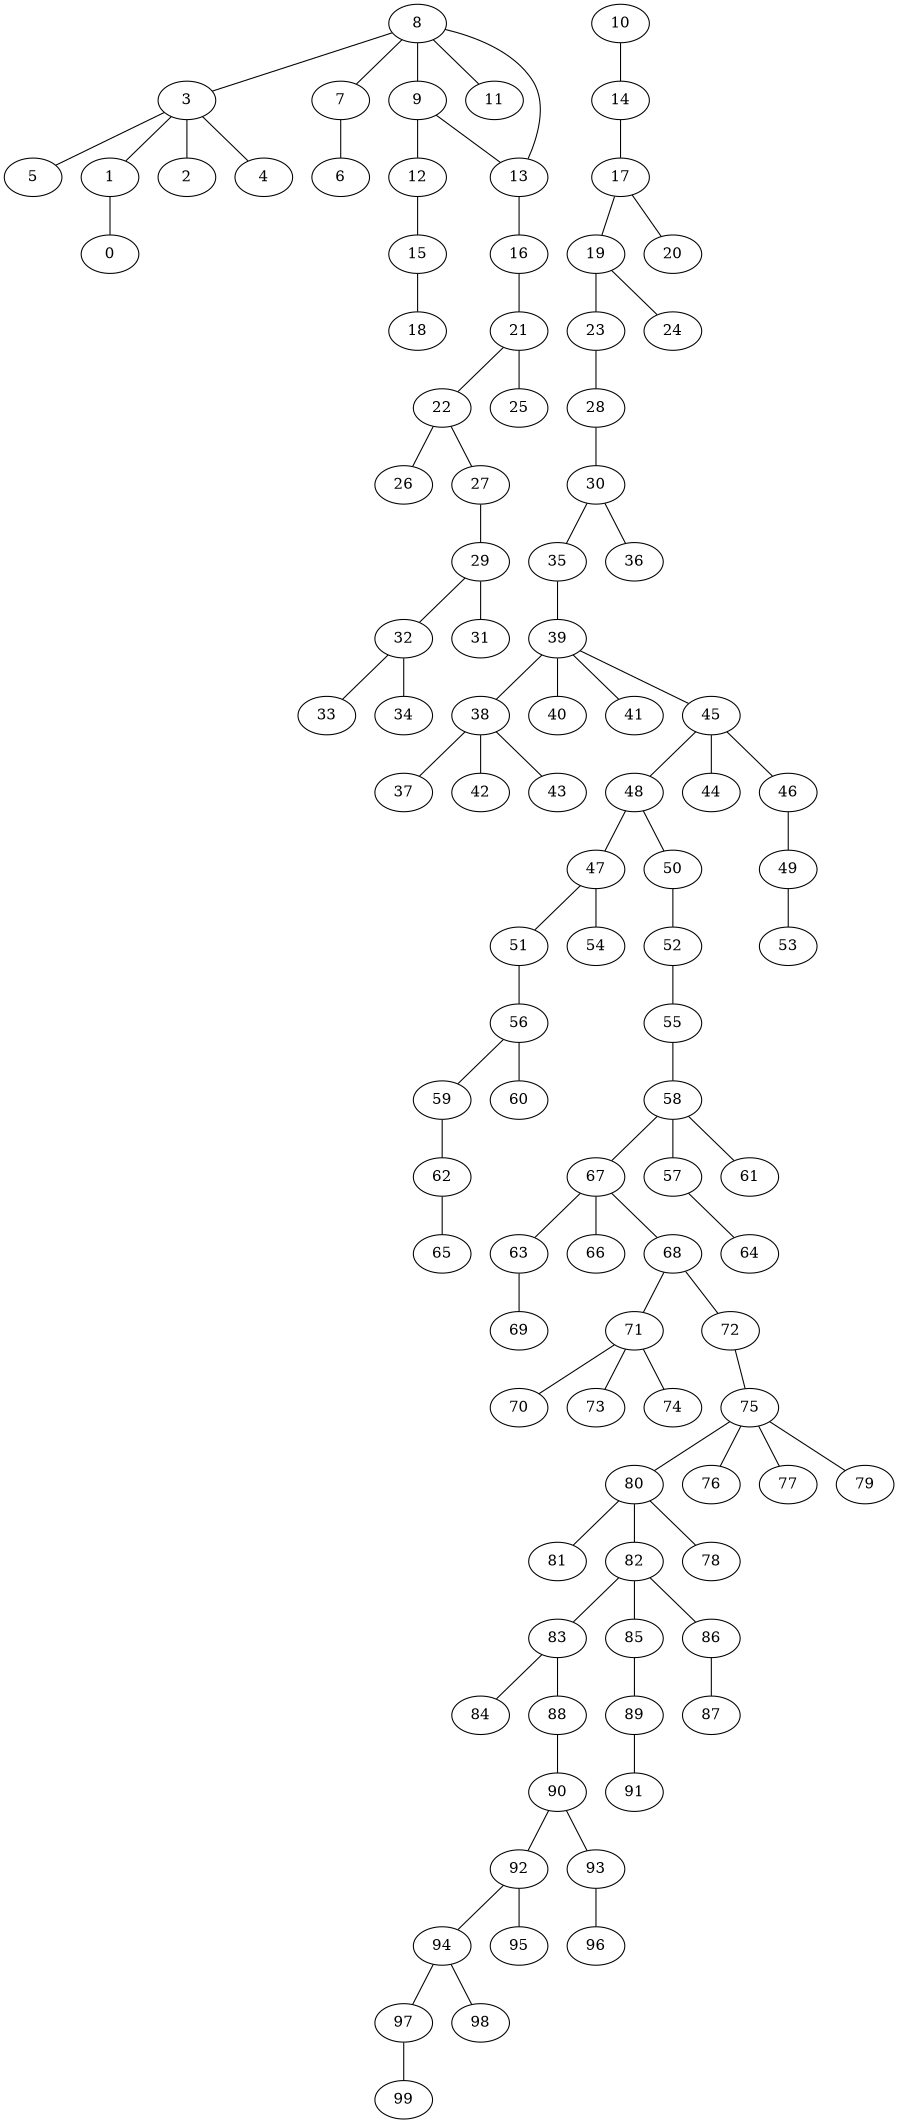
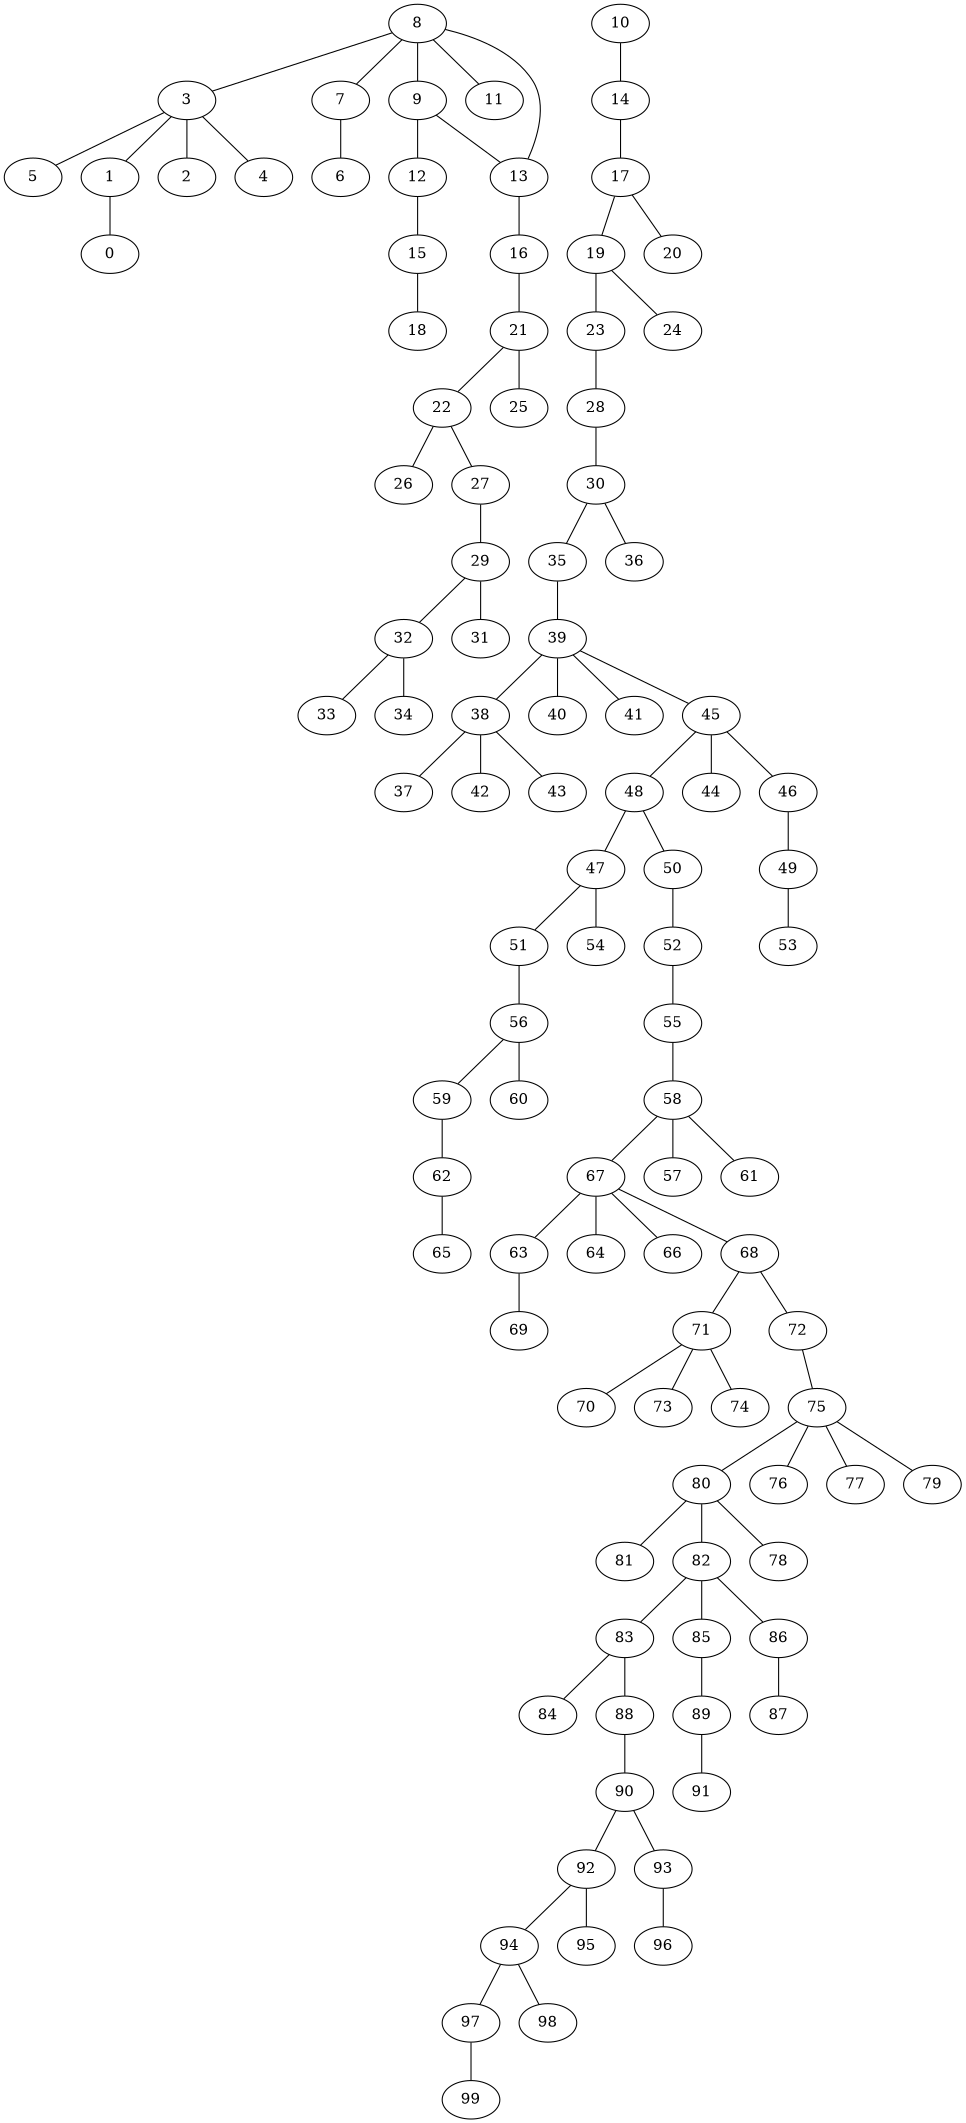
(711, 1215) -> (596, 1216)
